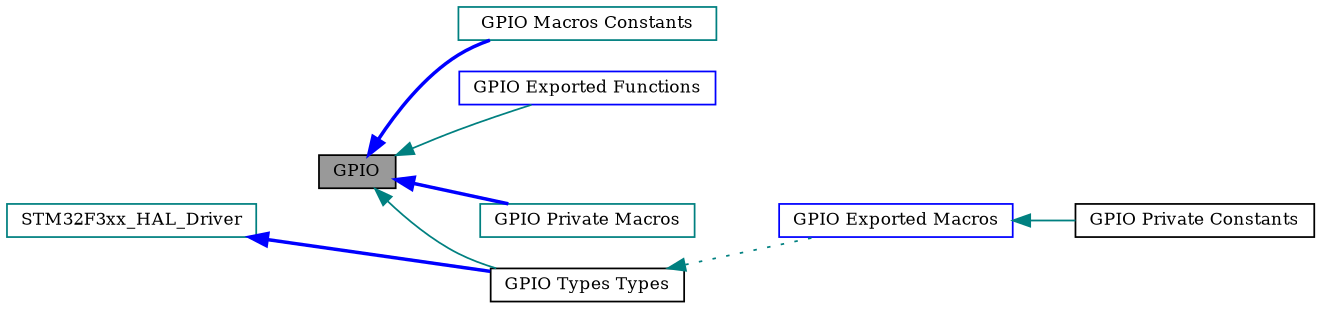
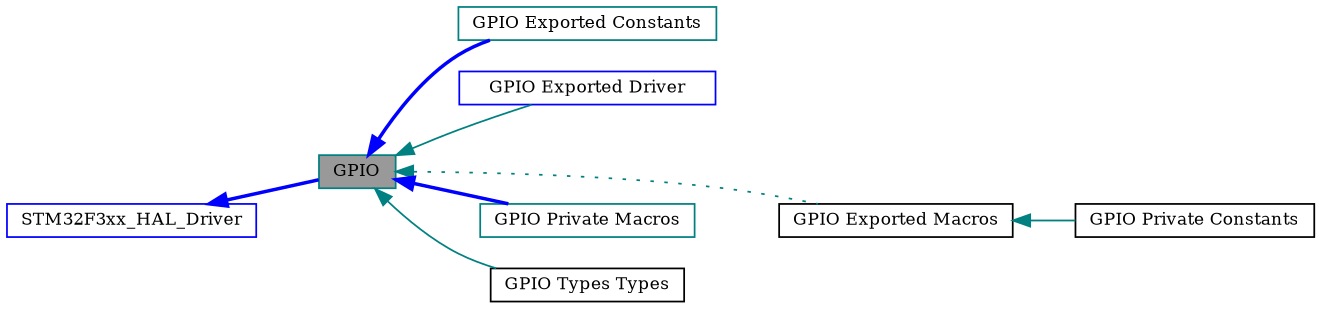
(587, 24) -> (587, 24)
(587, 88) -> (587, 88)
(357, 172) -> (357, 172)
(132, 220) -> (132, 220)
(896, 220) -> (896, 220)
(750, 251) -> (617, 179)
(379, 255) -> (273, 190)
